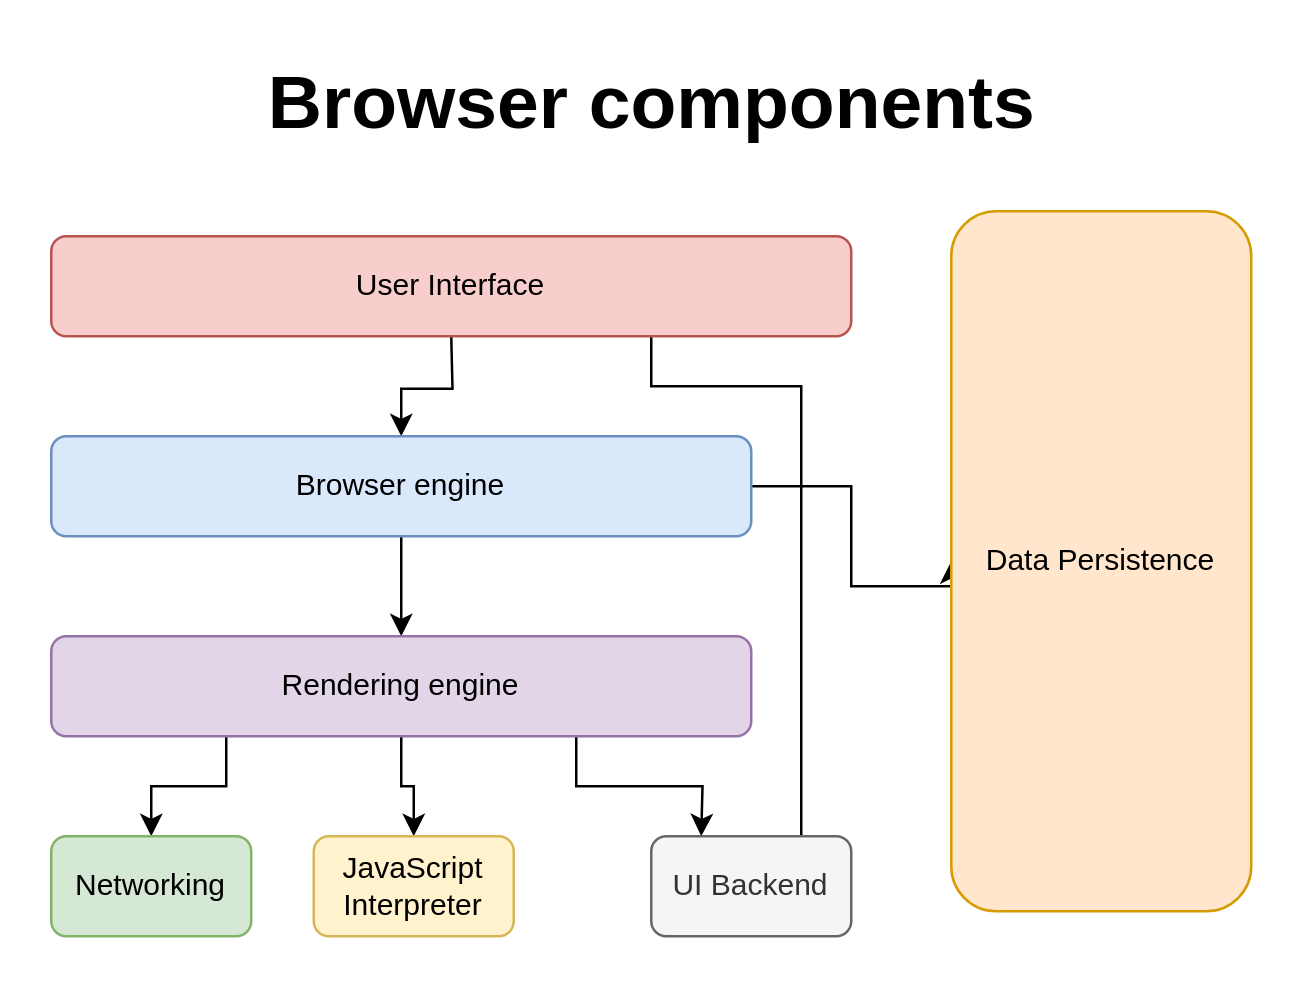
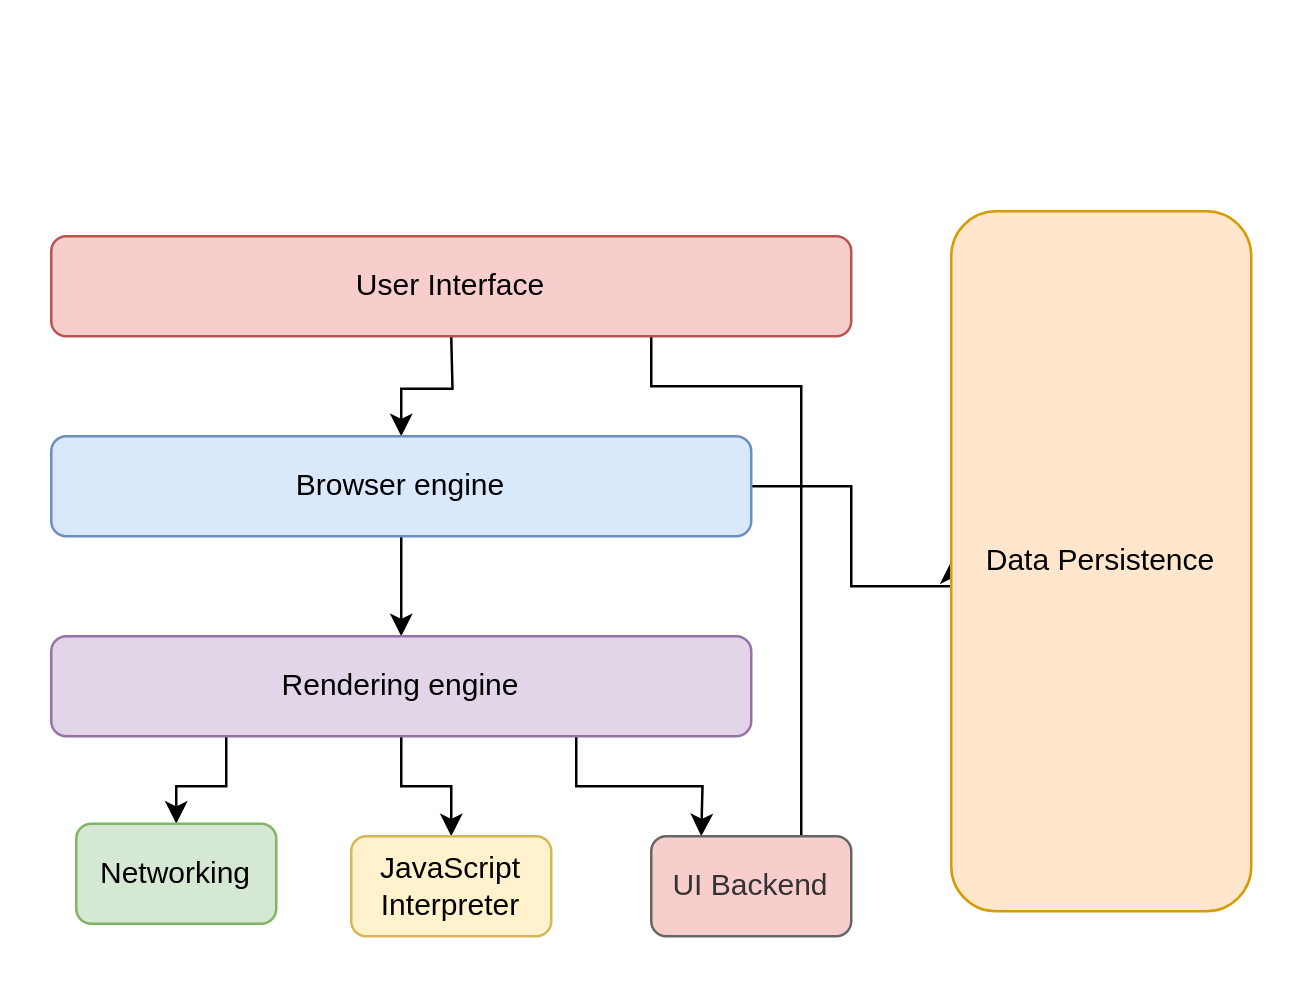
(651, 101) -> none
(151, 886) -> (176, 874)
(414, 886) -> (451, 886)
(751, 886) -> (751, 886)
